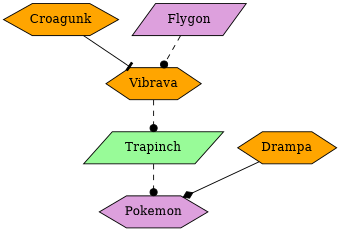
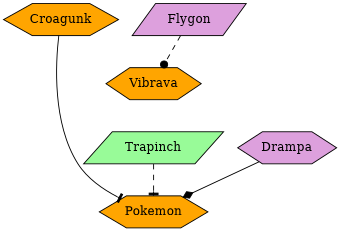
(105, 50) -> (63, 127)
(154, 112) -> none
(287, 148) -> (287, 148)
(154, 178) -> (154, 178)
(154, 212) -> (154, 212)
